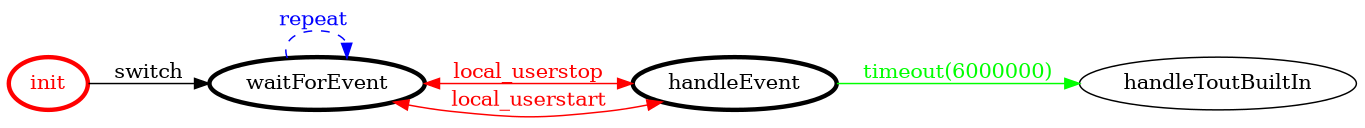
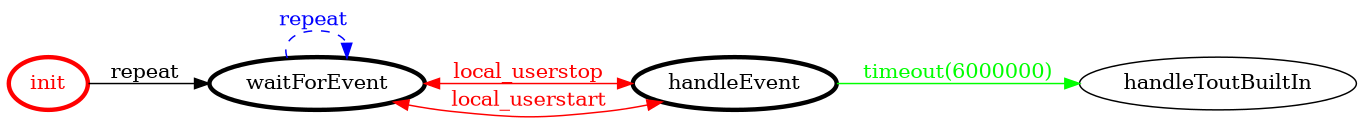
(149, 73) -> (149, 73)
